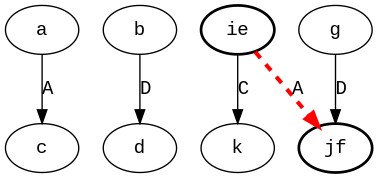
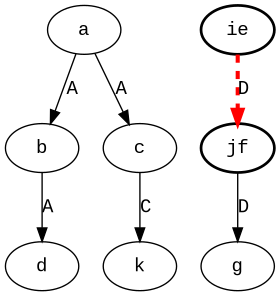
(238, 82) -> (140, 200)
(336, 82) -> (238, 200)
none -> (65, 83)
(146, 89) -> (48, 207)
(298, 89) -> (244, 89)
